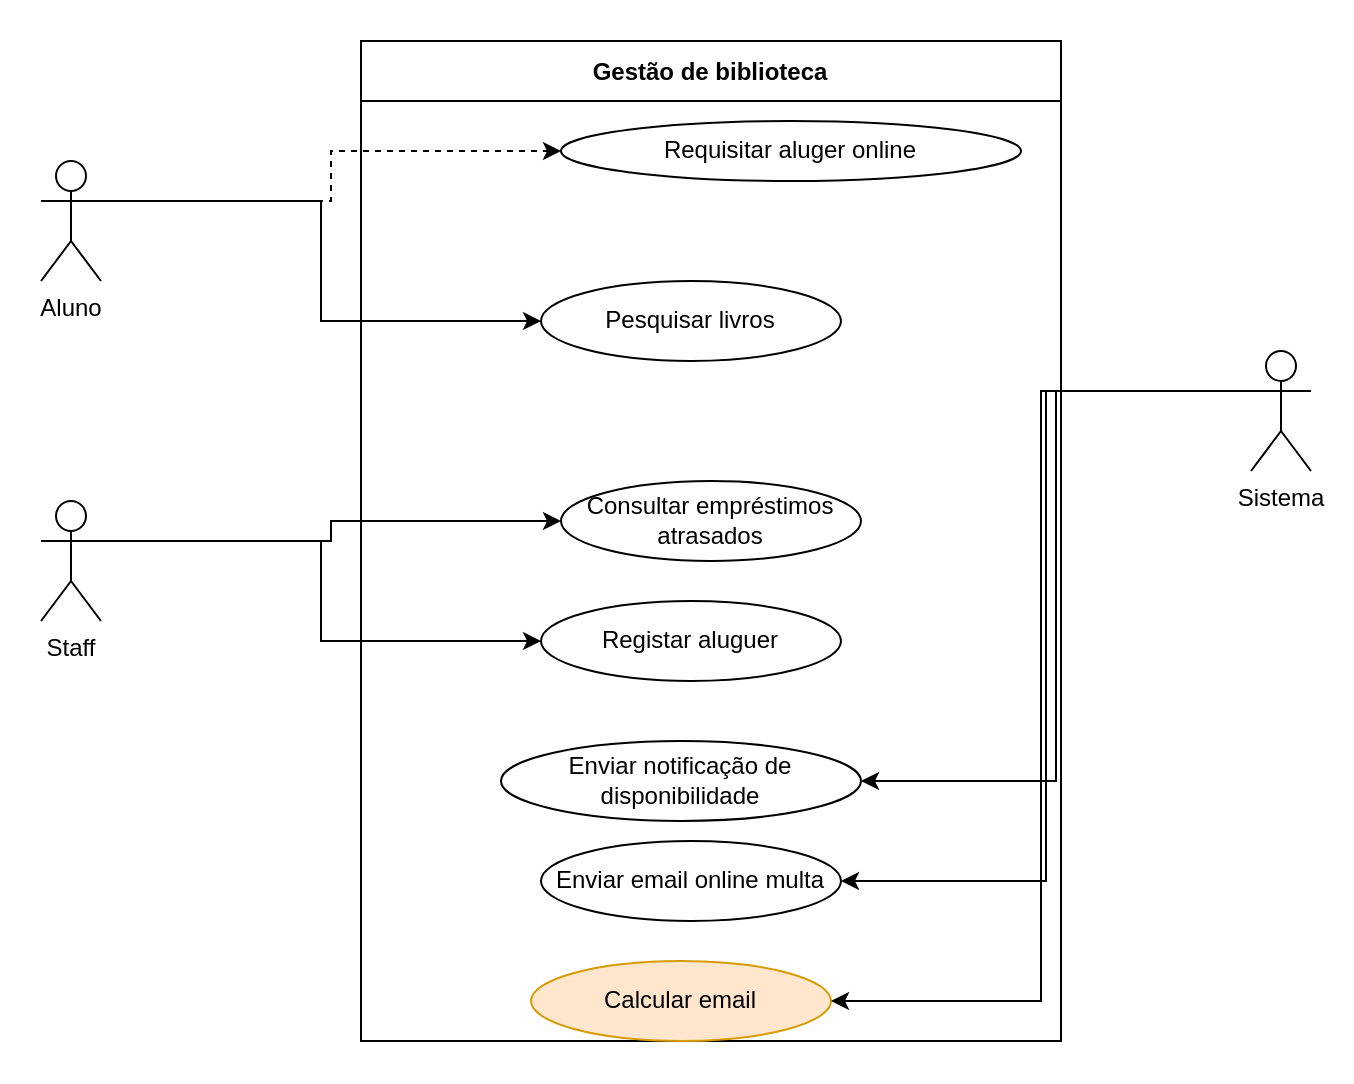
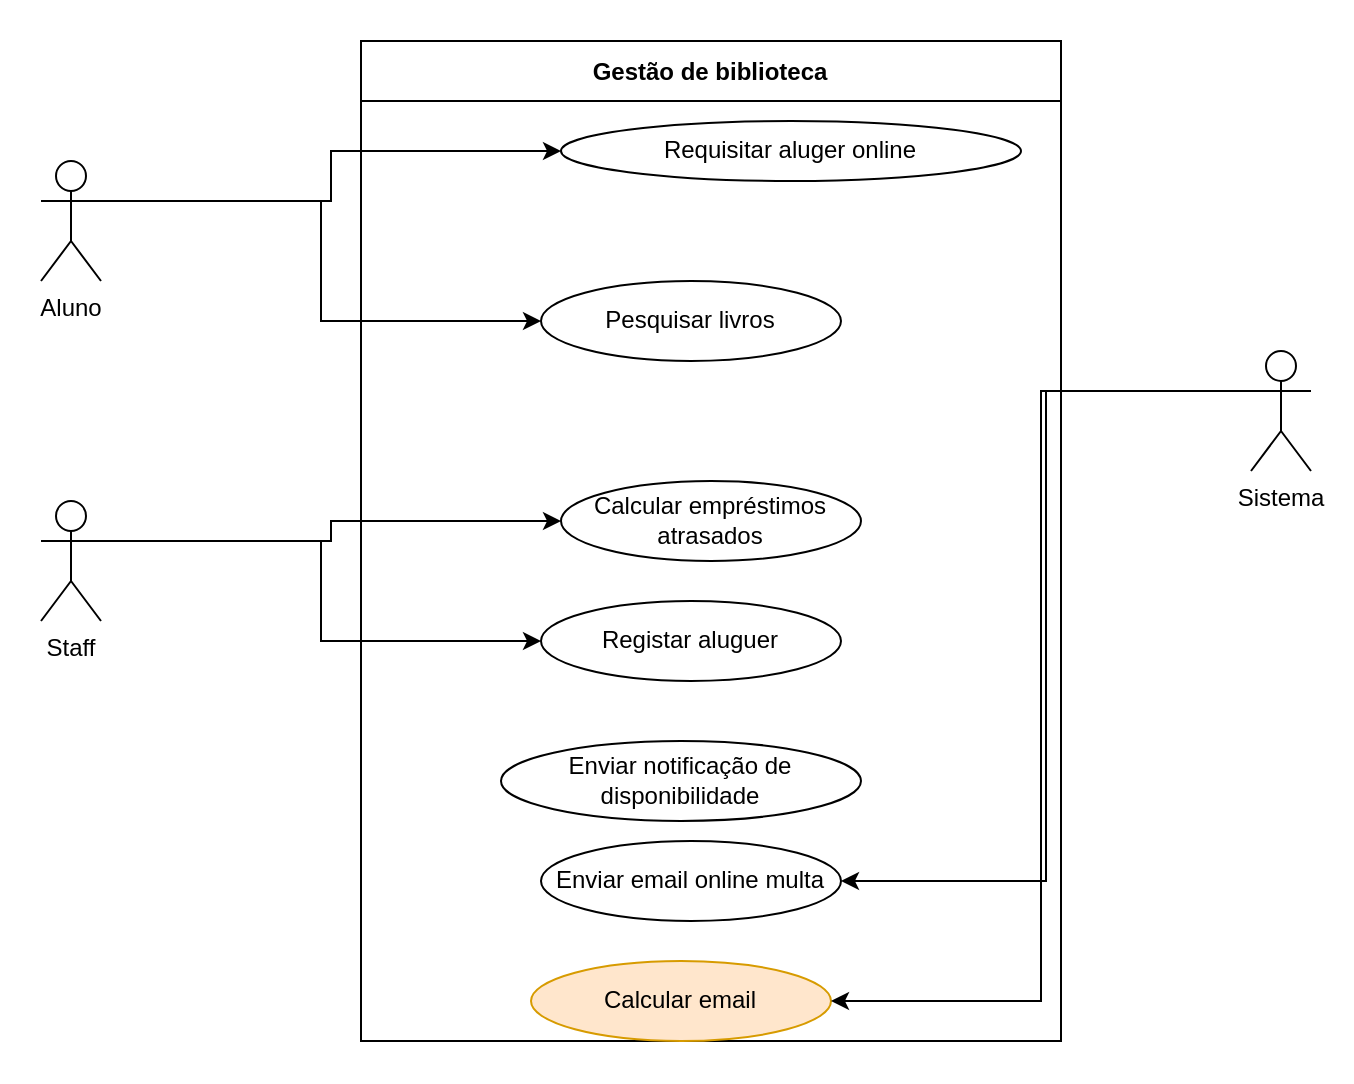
(455, 151) -> (455, 151)
(711, 521) -> (711, 521)
(1056, 590) -> none
